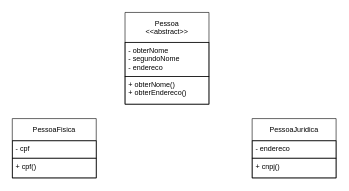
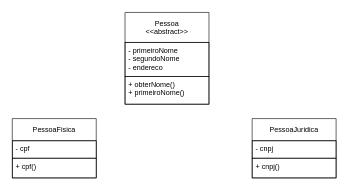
(150, 50) -> (154, 50)
(154, 85) -> (154, 85)
(275, 149) -> (267, 149)
